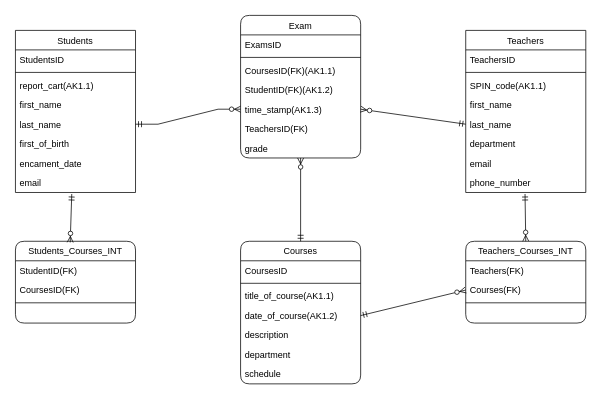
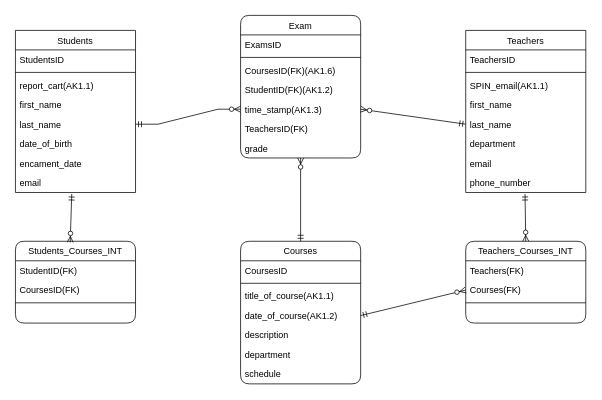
(294, 71) -> (294, 71)
(509, 86) -> (509, 86)
(52, 144) -> (51, 144)
